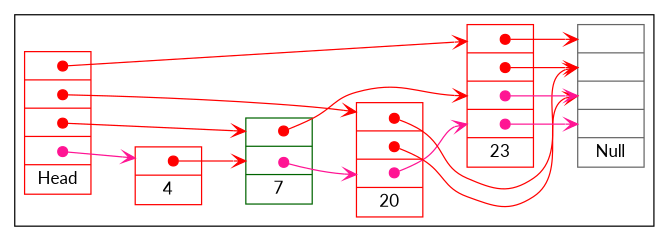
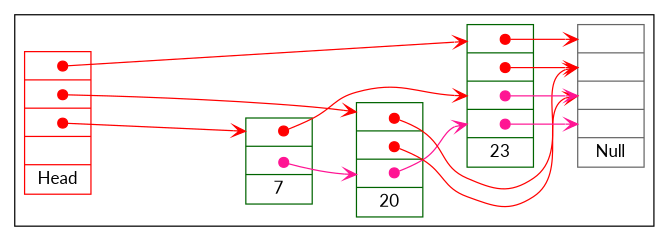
(500, 96) -> (500, 96)
(390, 160) -> (390, 160)
(168, 176) -> none
